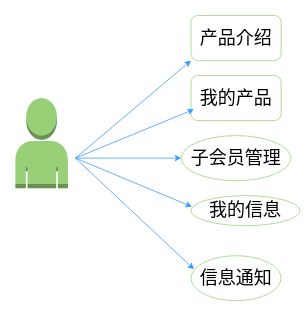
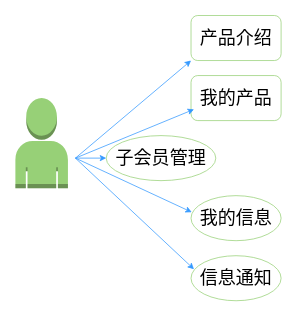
(236, 158) -> (161, 158)
(245, 210) -> (236, 218)
